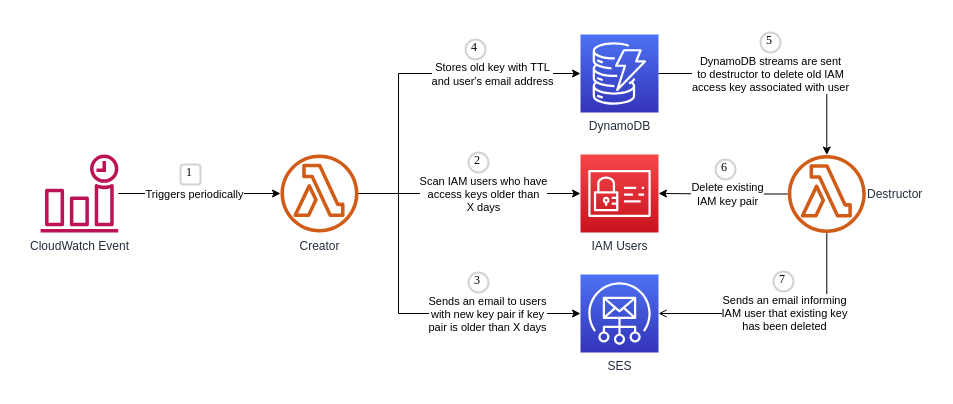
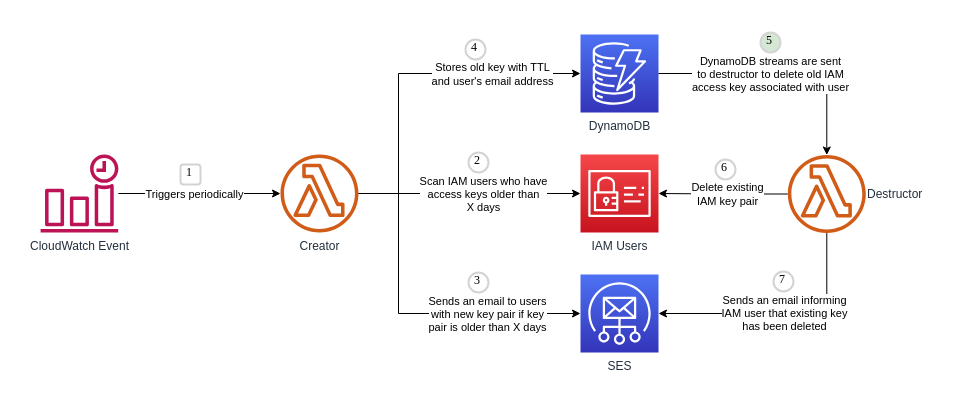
(771, 43) -> (771, 43)
(665, 314) -> (667, 314)
